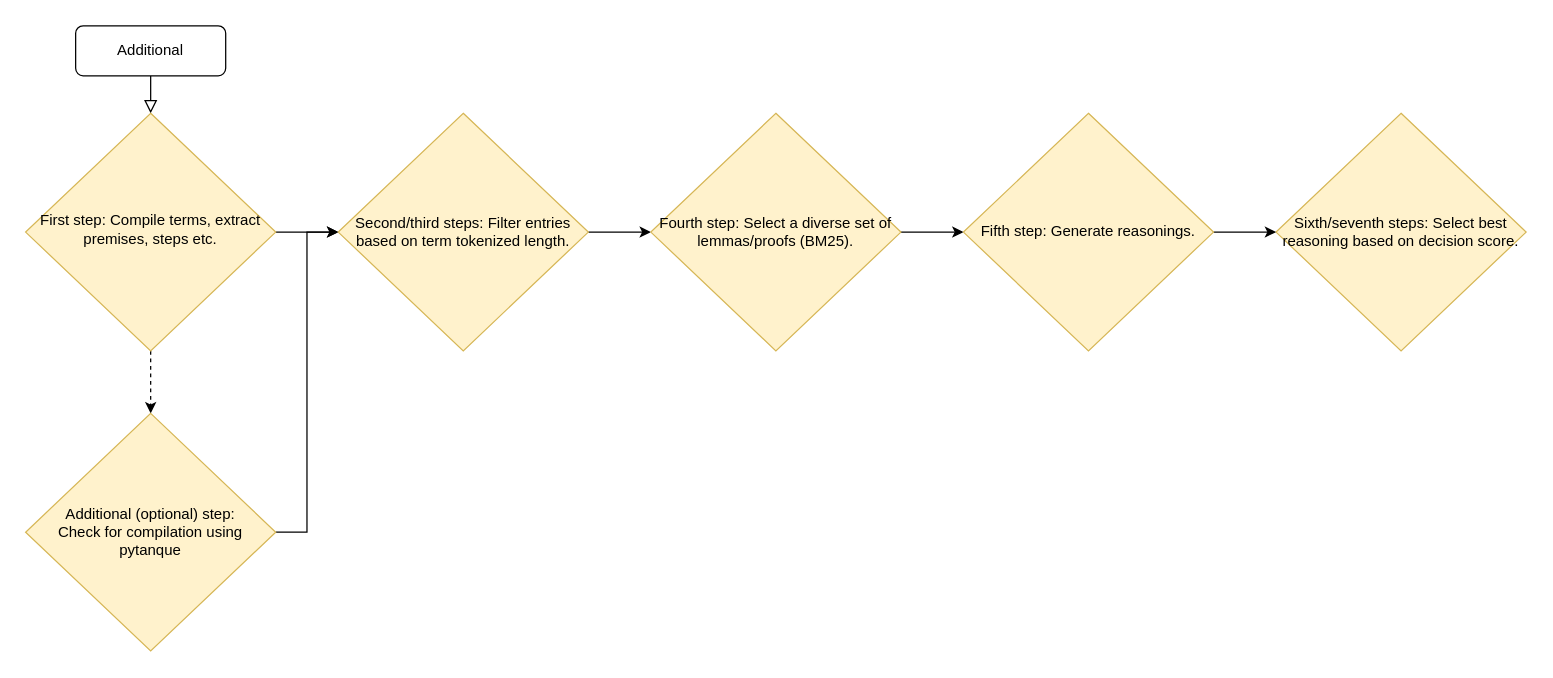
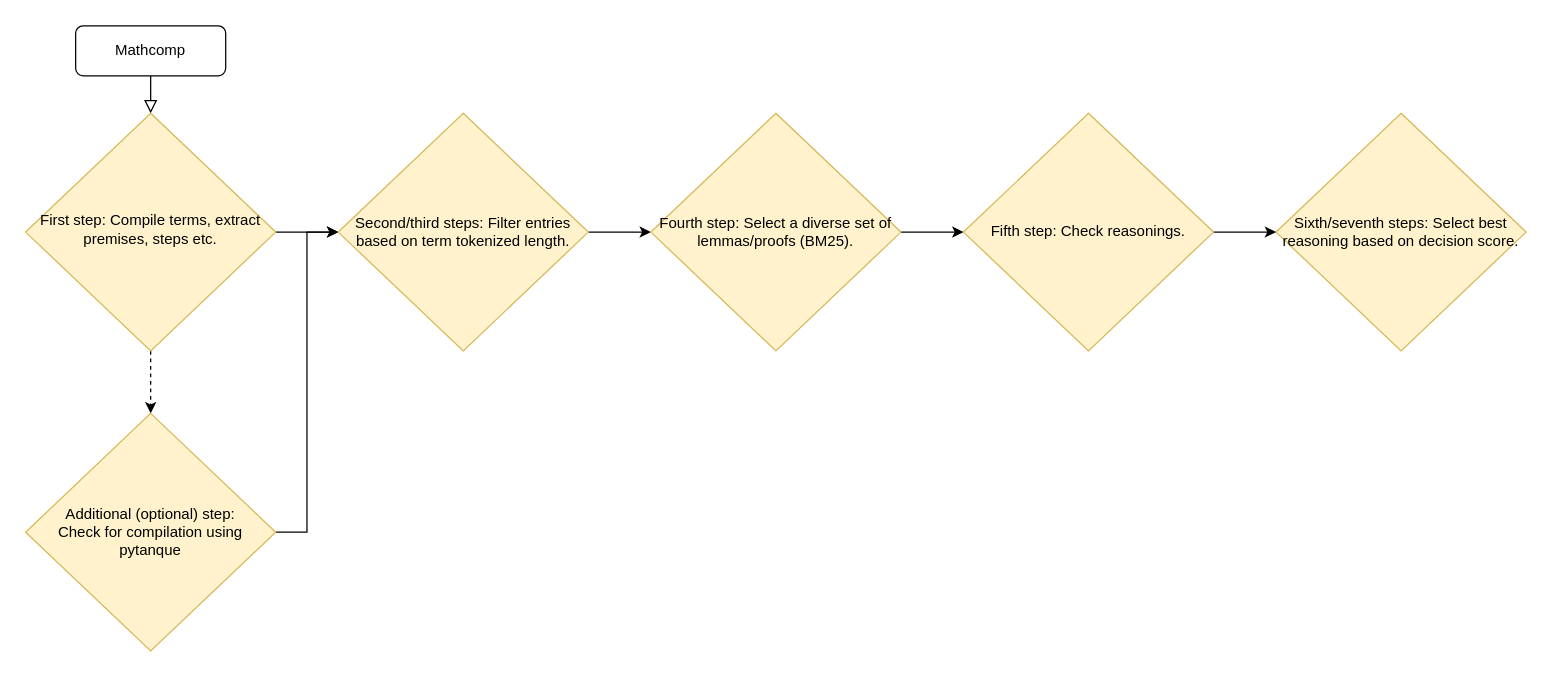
(151, 51) -> (151, 51)
(1088, 232) -> (1088, 232)
